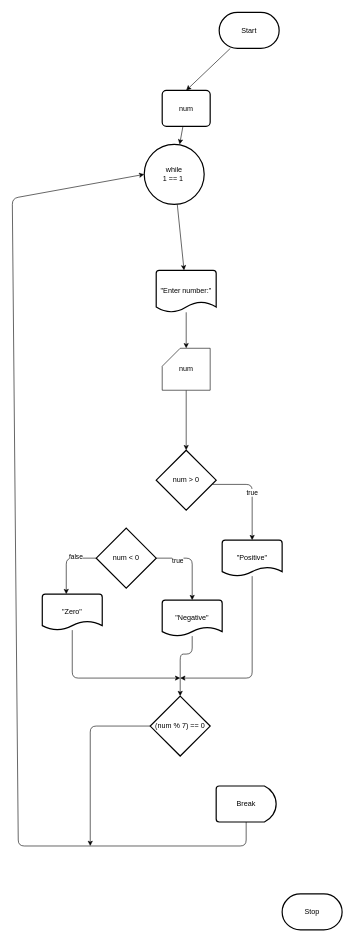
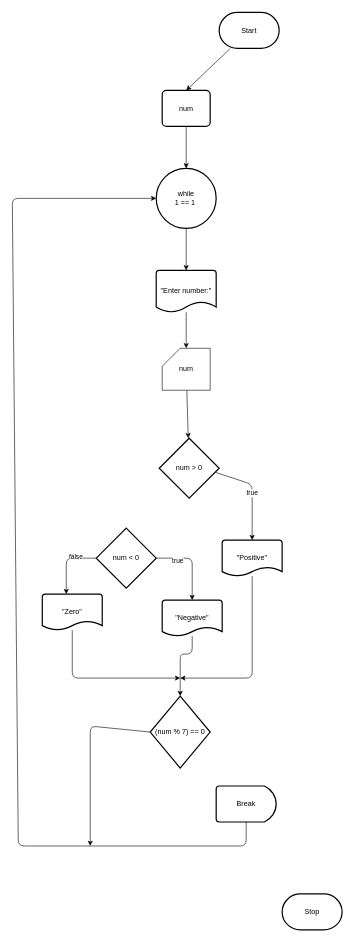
(174, 174) -> (186, 198)
(186, 480) -> (189, 468)
(180, 726) -> (180, 732)
